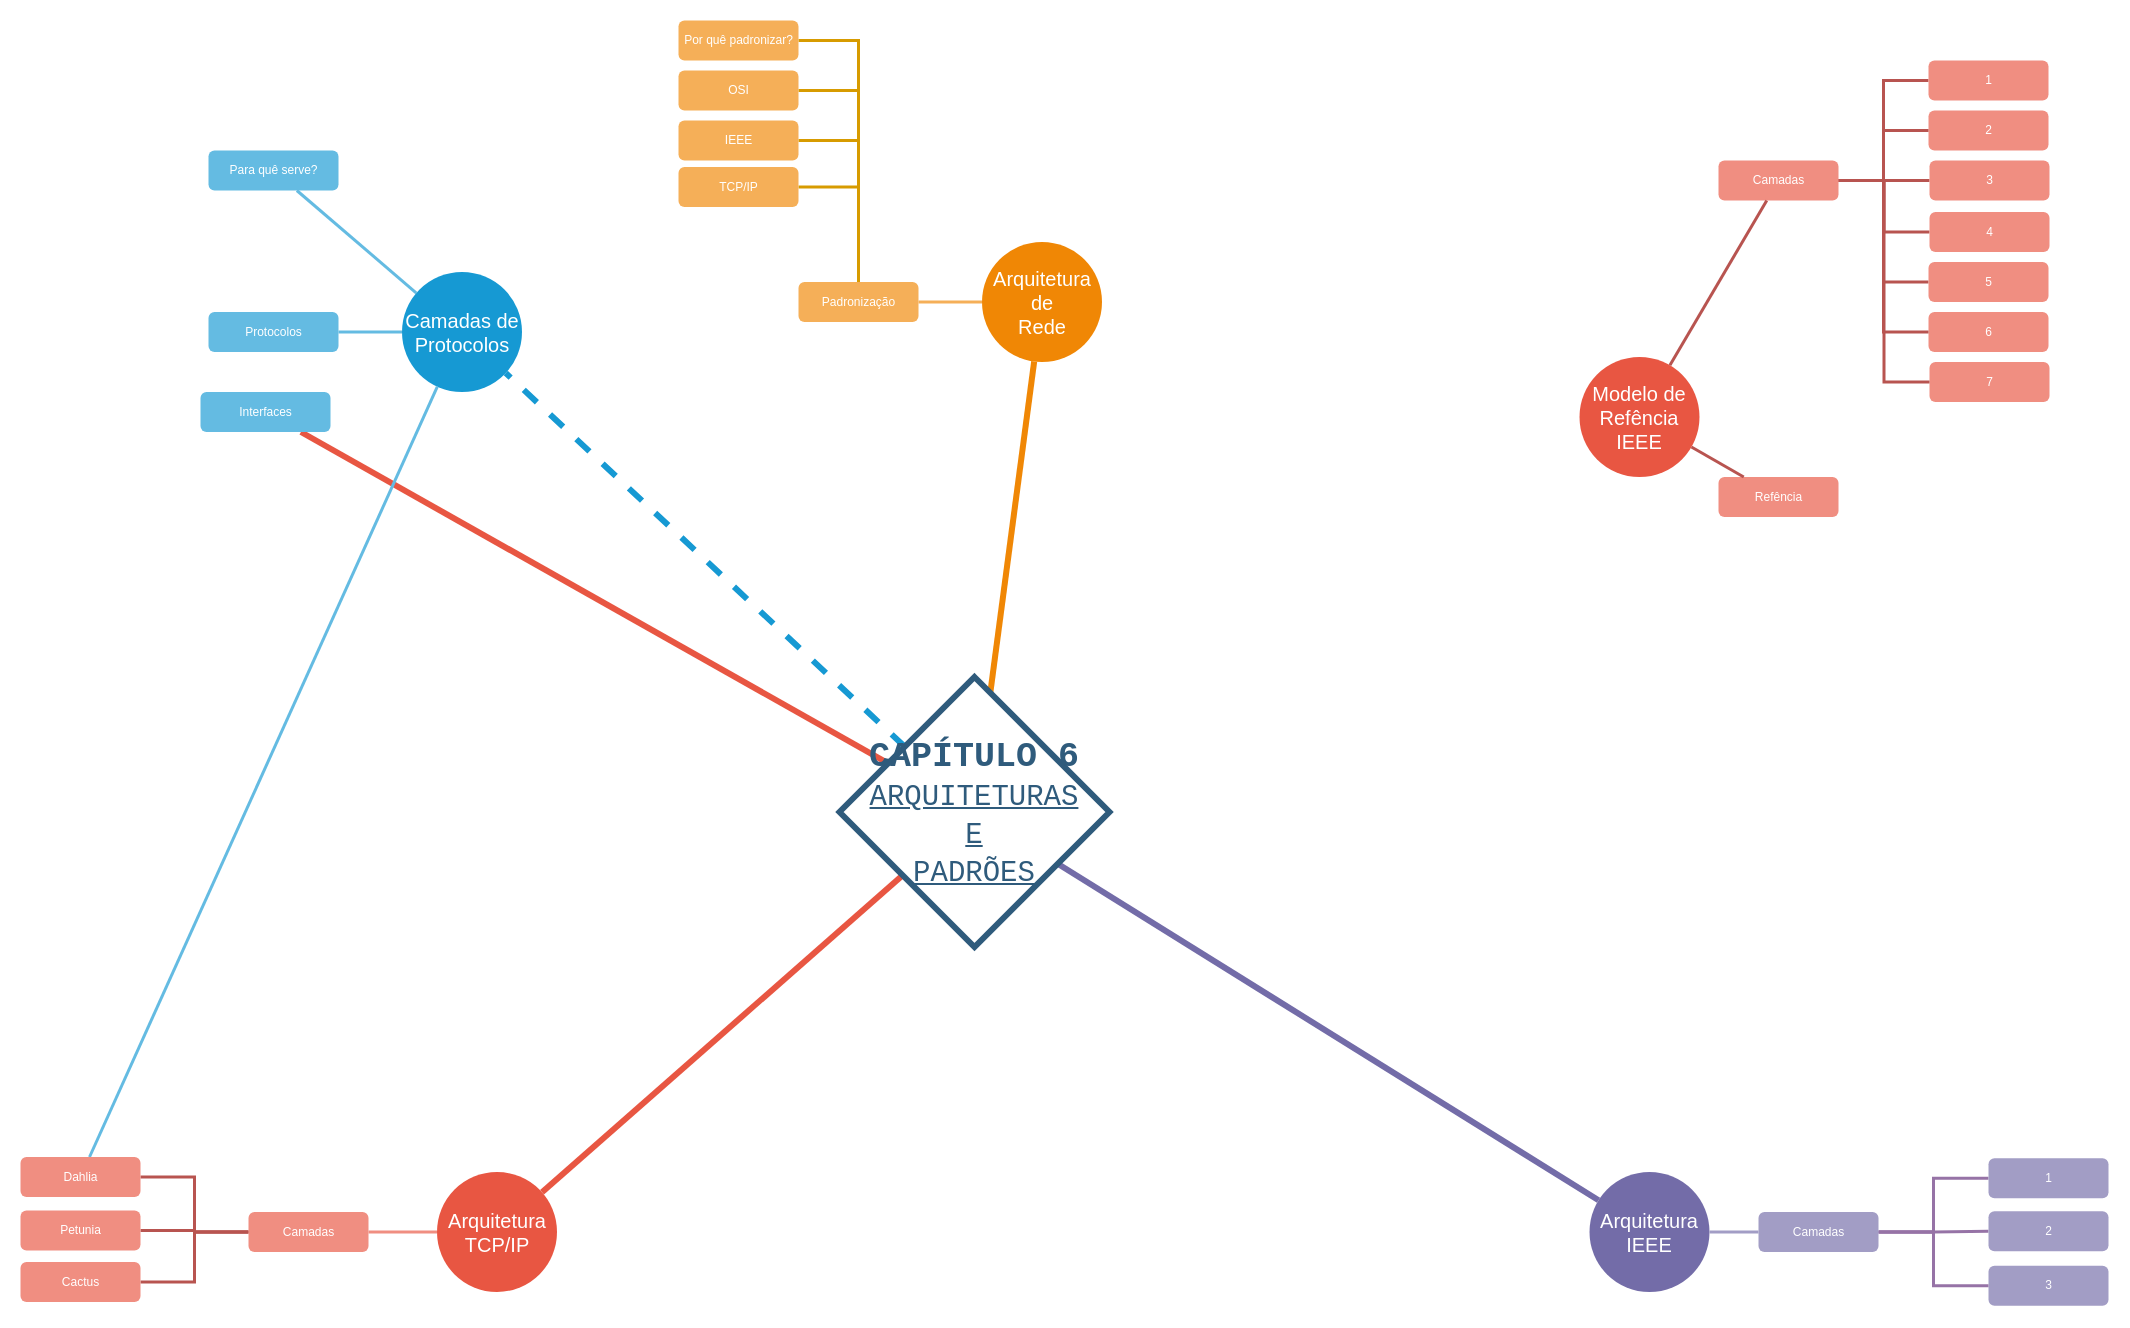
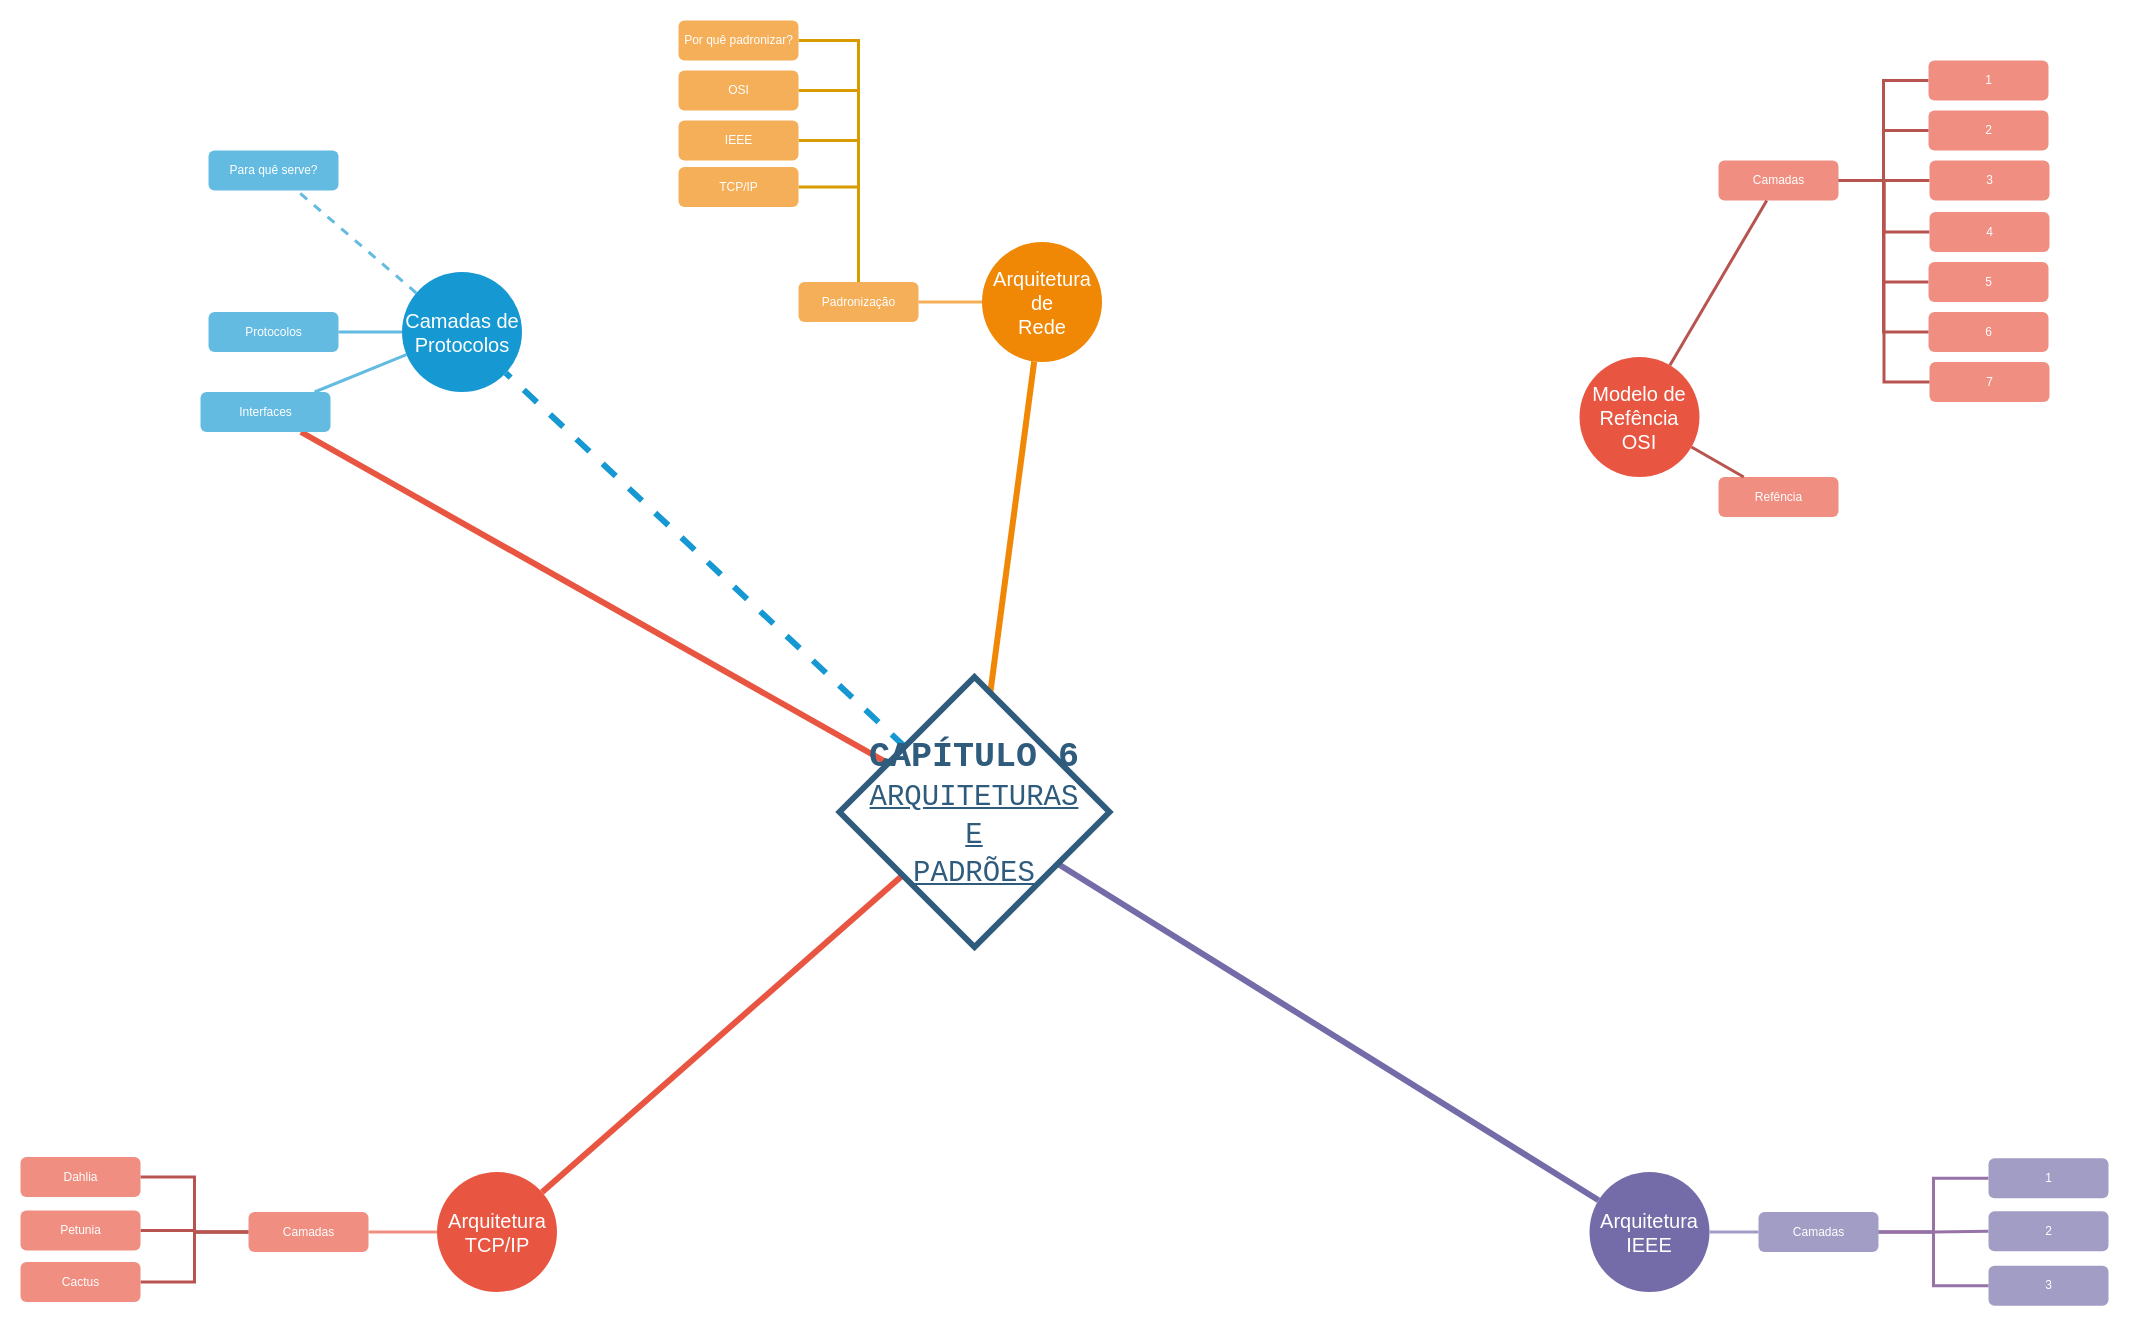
(354, 239) -> (354, 239)
(1640, 418) -> (1640, 418)
(264, 771) -> (361, 373)
